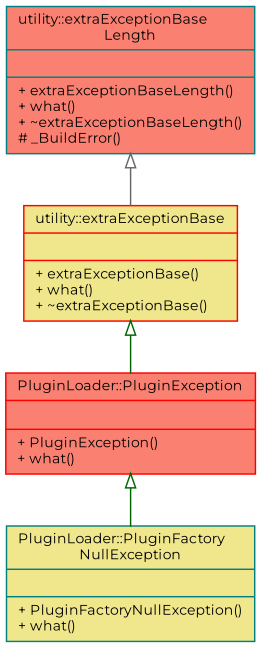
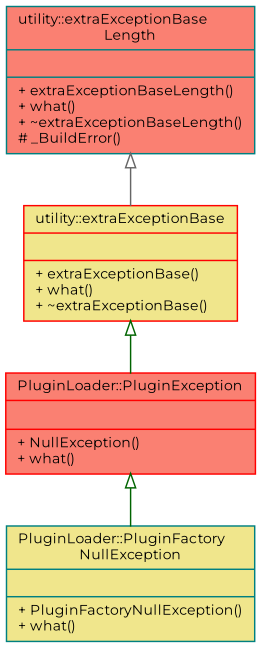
(88, 443) -> (79, 443)
